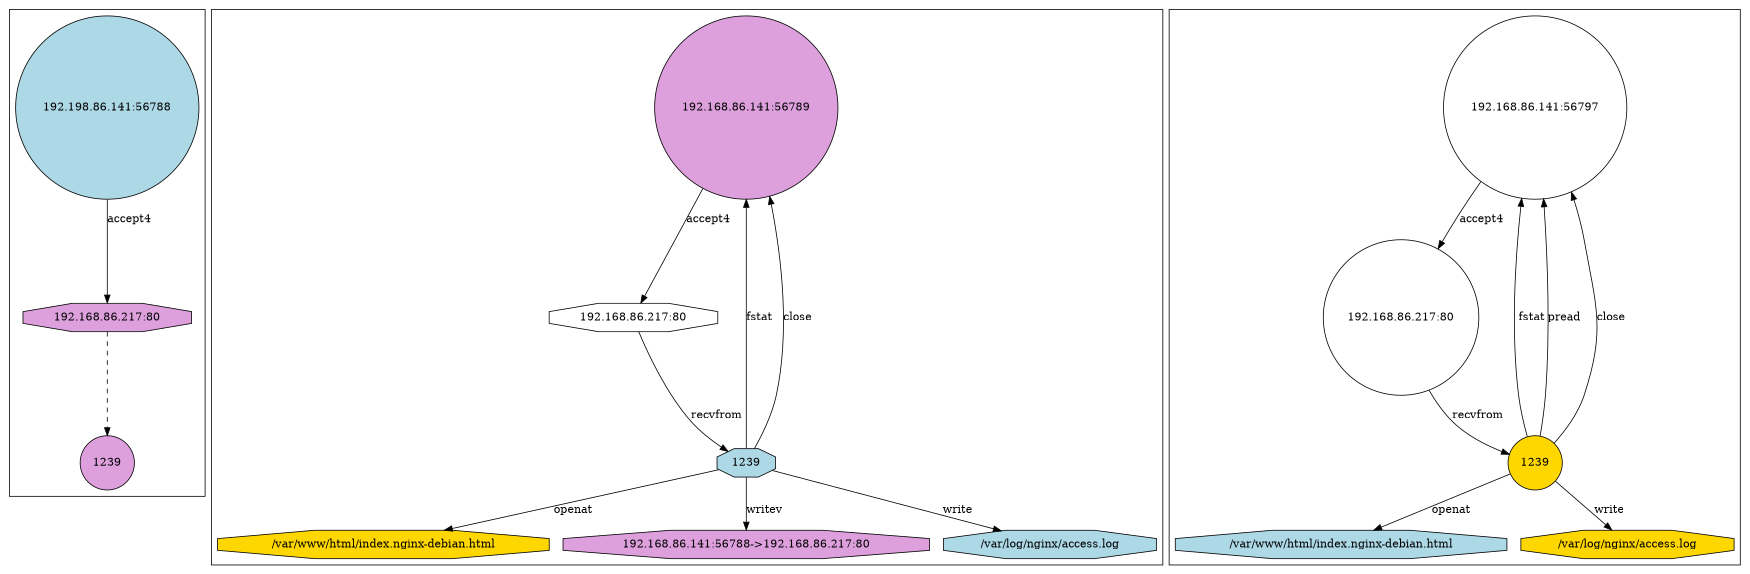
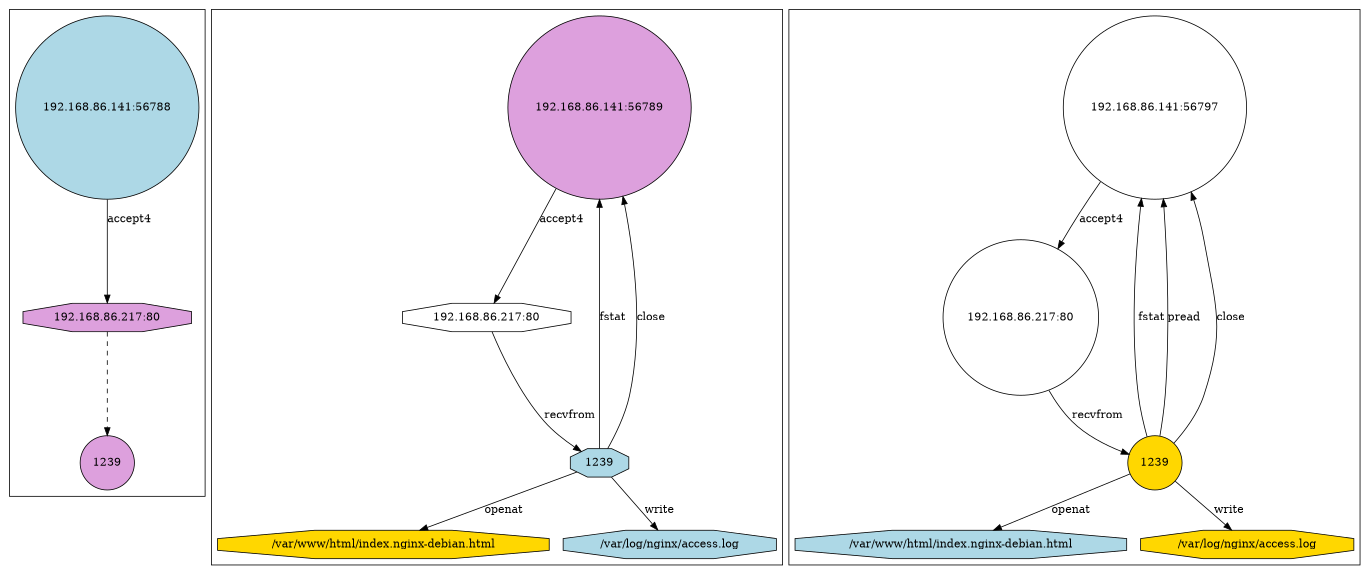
(107, 108) -> (107, 108)
(746, 544) -> none
